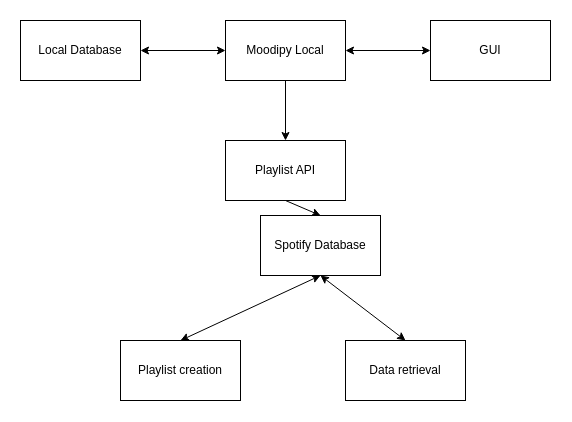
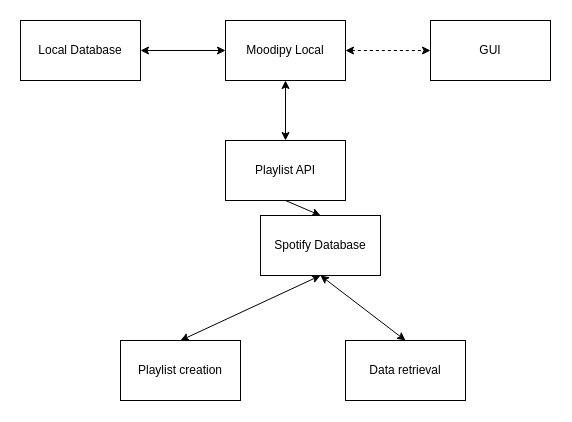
(388, 51) -> (388, 51)
(286, 86) -> (286, 89)
